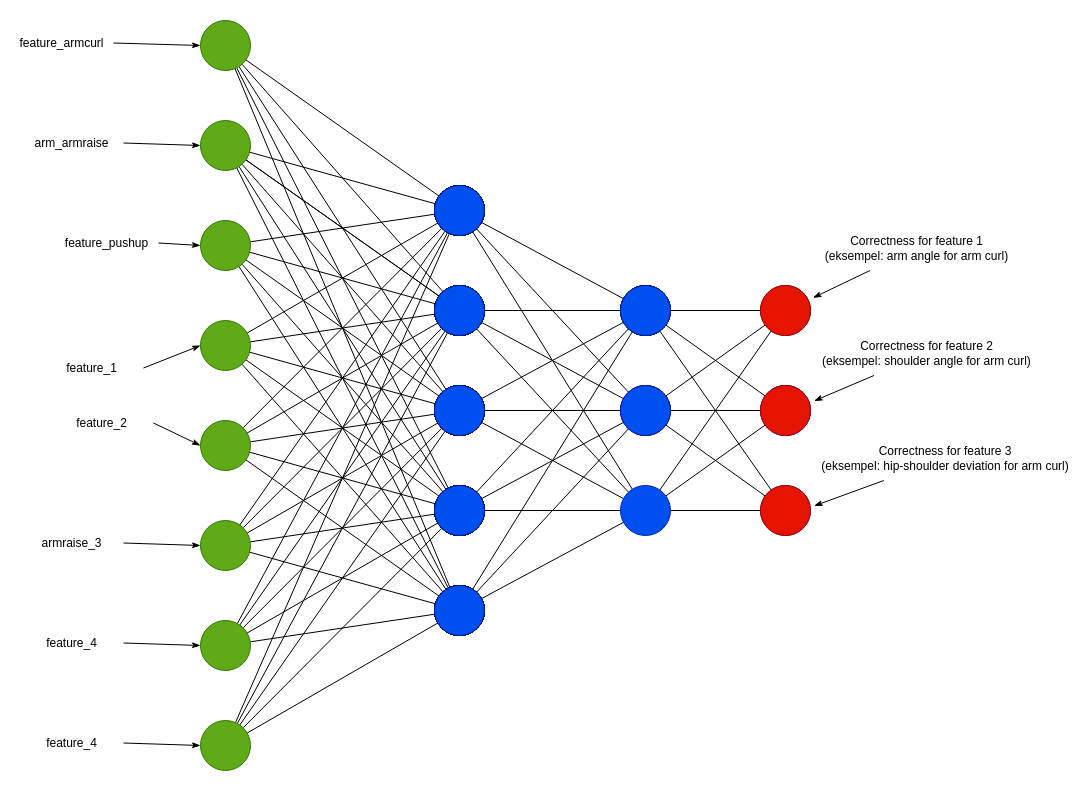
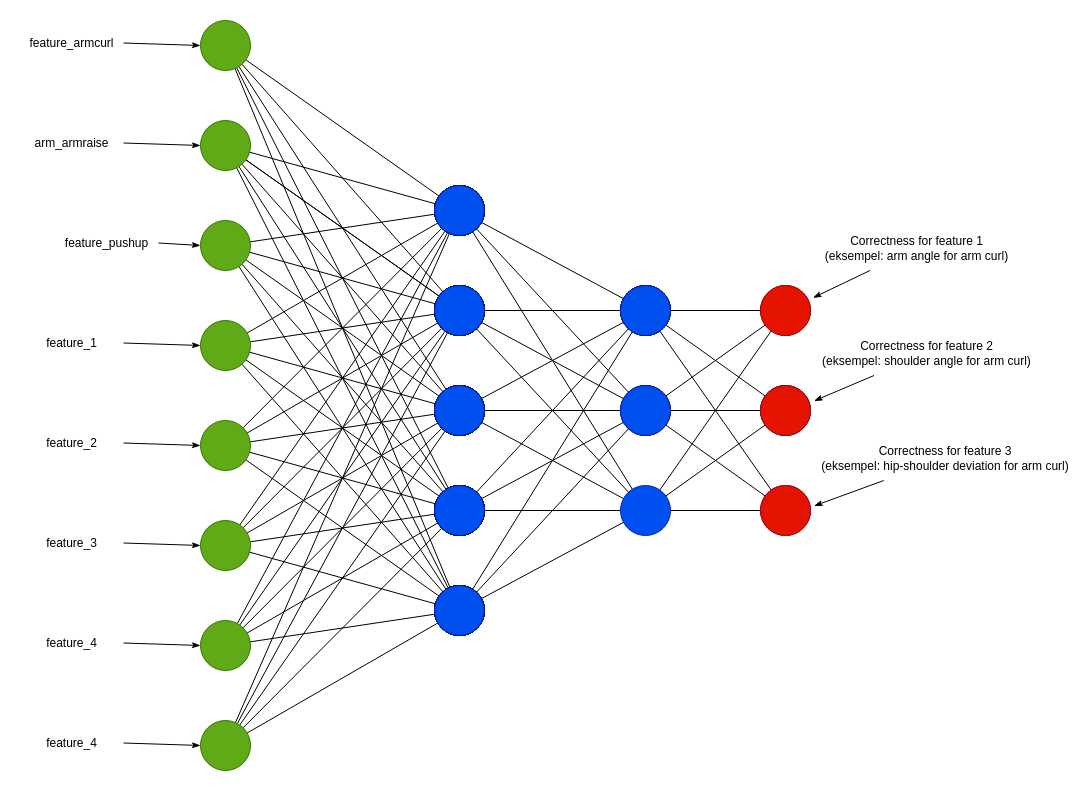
(62, 43) -> (72, 43)
(92, 368) -> (72, 343)
(102, 423) -> (72, 443)
(72, 544) -> (72, 544)
